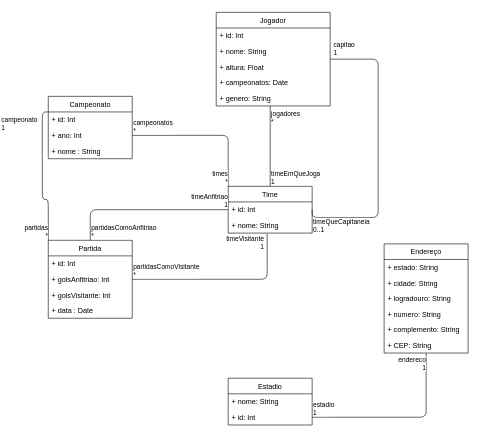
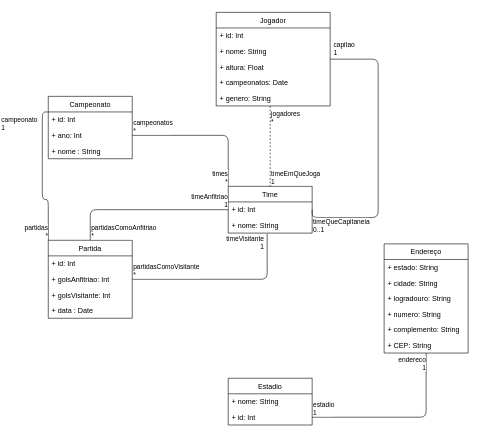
(270, 145) -> (270, 145)
